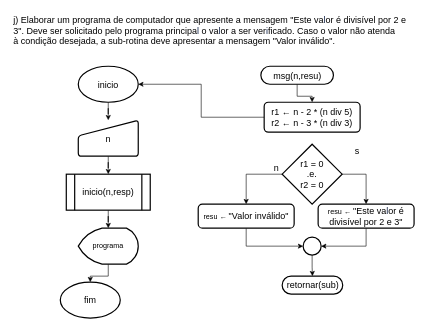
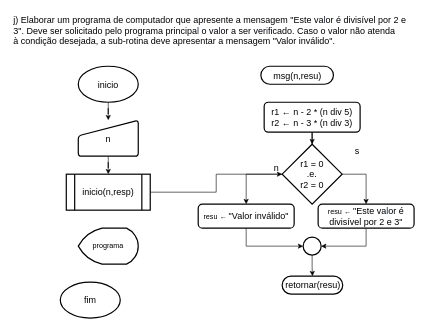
(201, 84) -> (312, 140)
(311, 96) -> none
(108, 219) -> (206, 192)
(91, 276) -> none
(313, 285) -> (313, 285)
